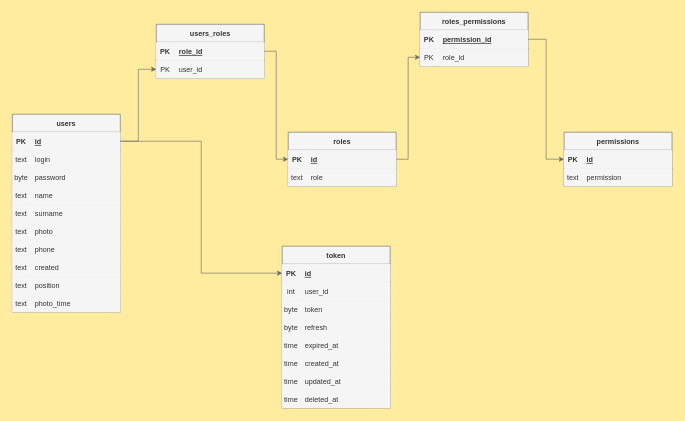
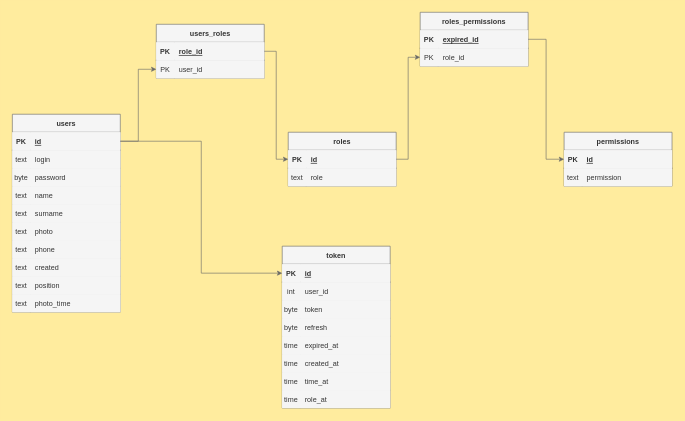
(466, 40) -> (461, 40)
(325, 382) -> (318, 382)
(324, 400) -> (318, 400)
